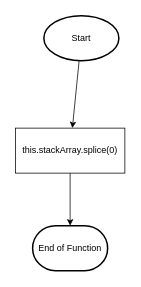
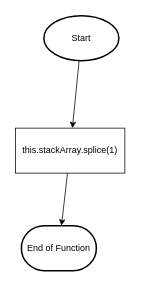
(70, 150) -> (70, 150)
(70, 248) -> (59, 248)
